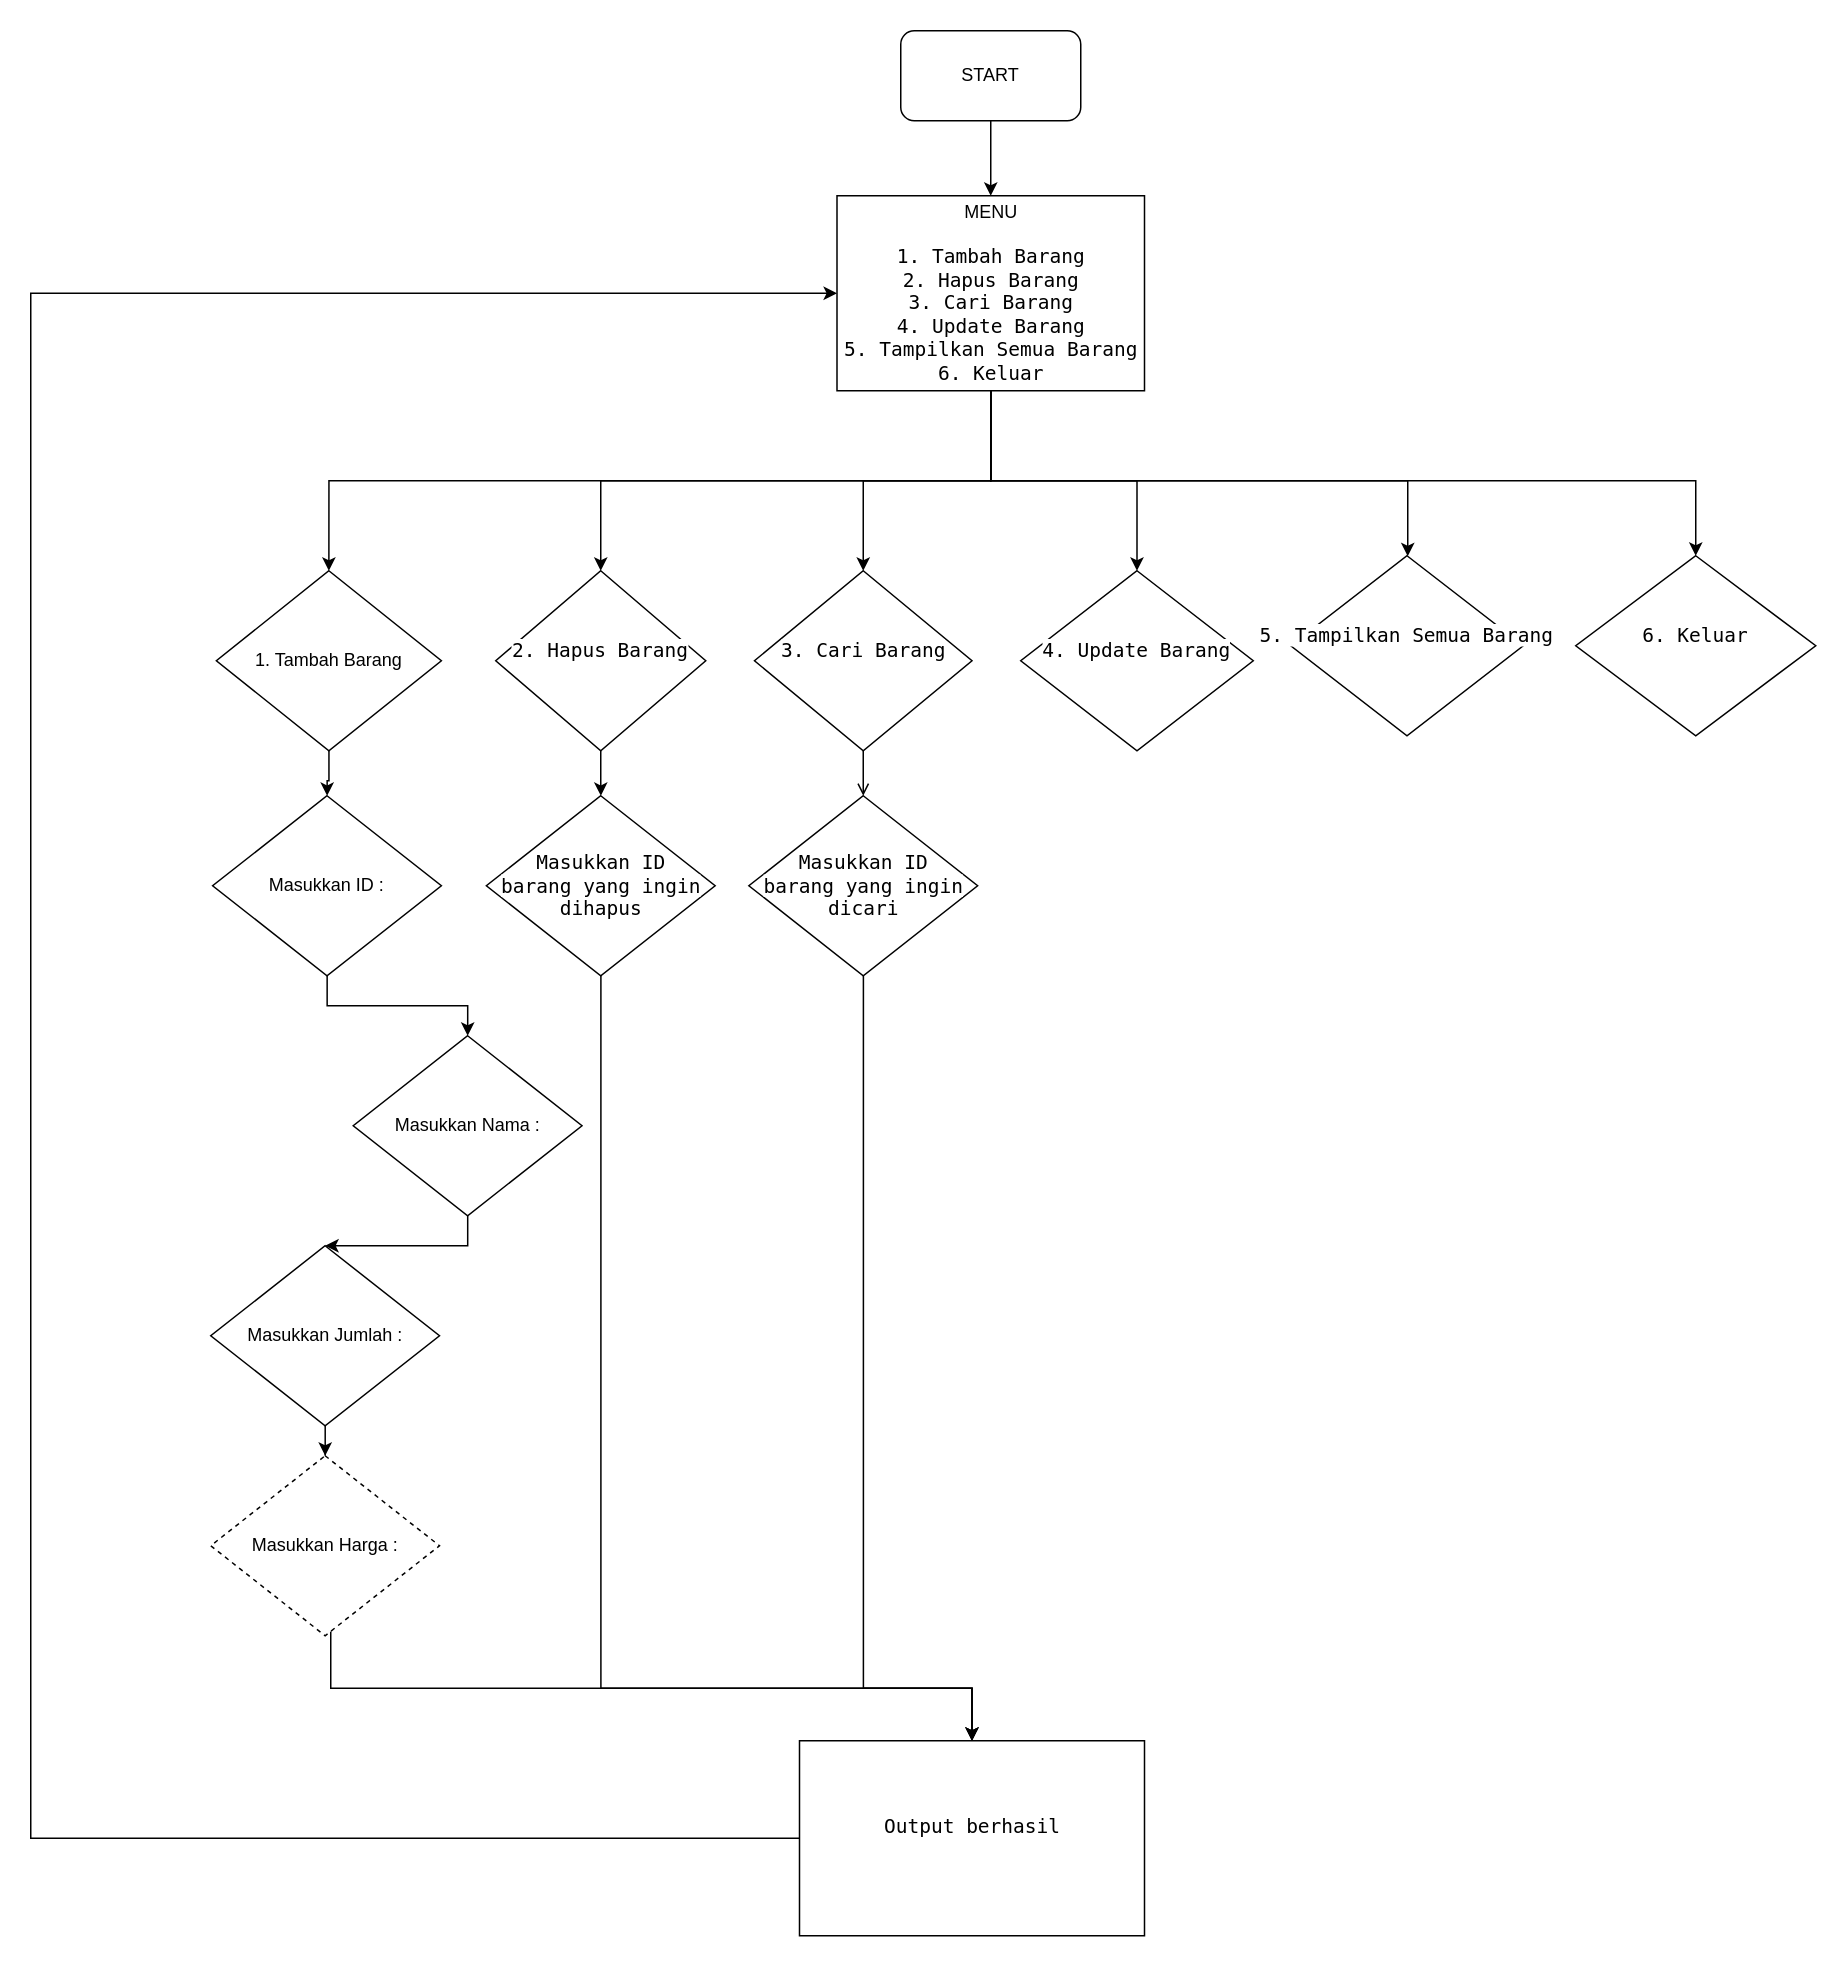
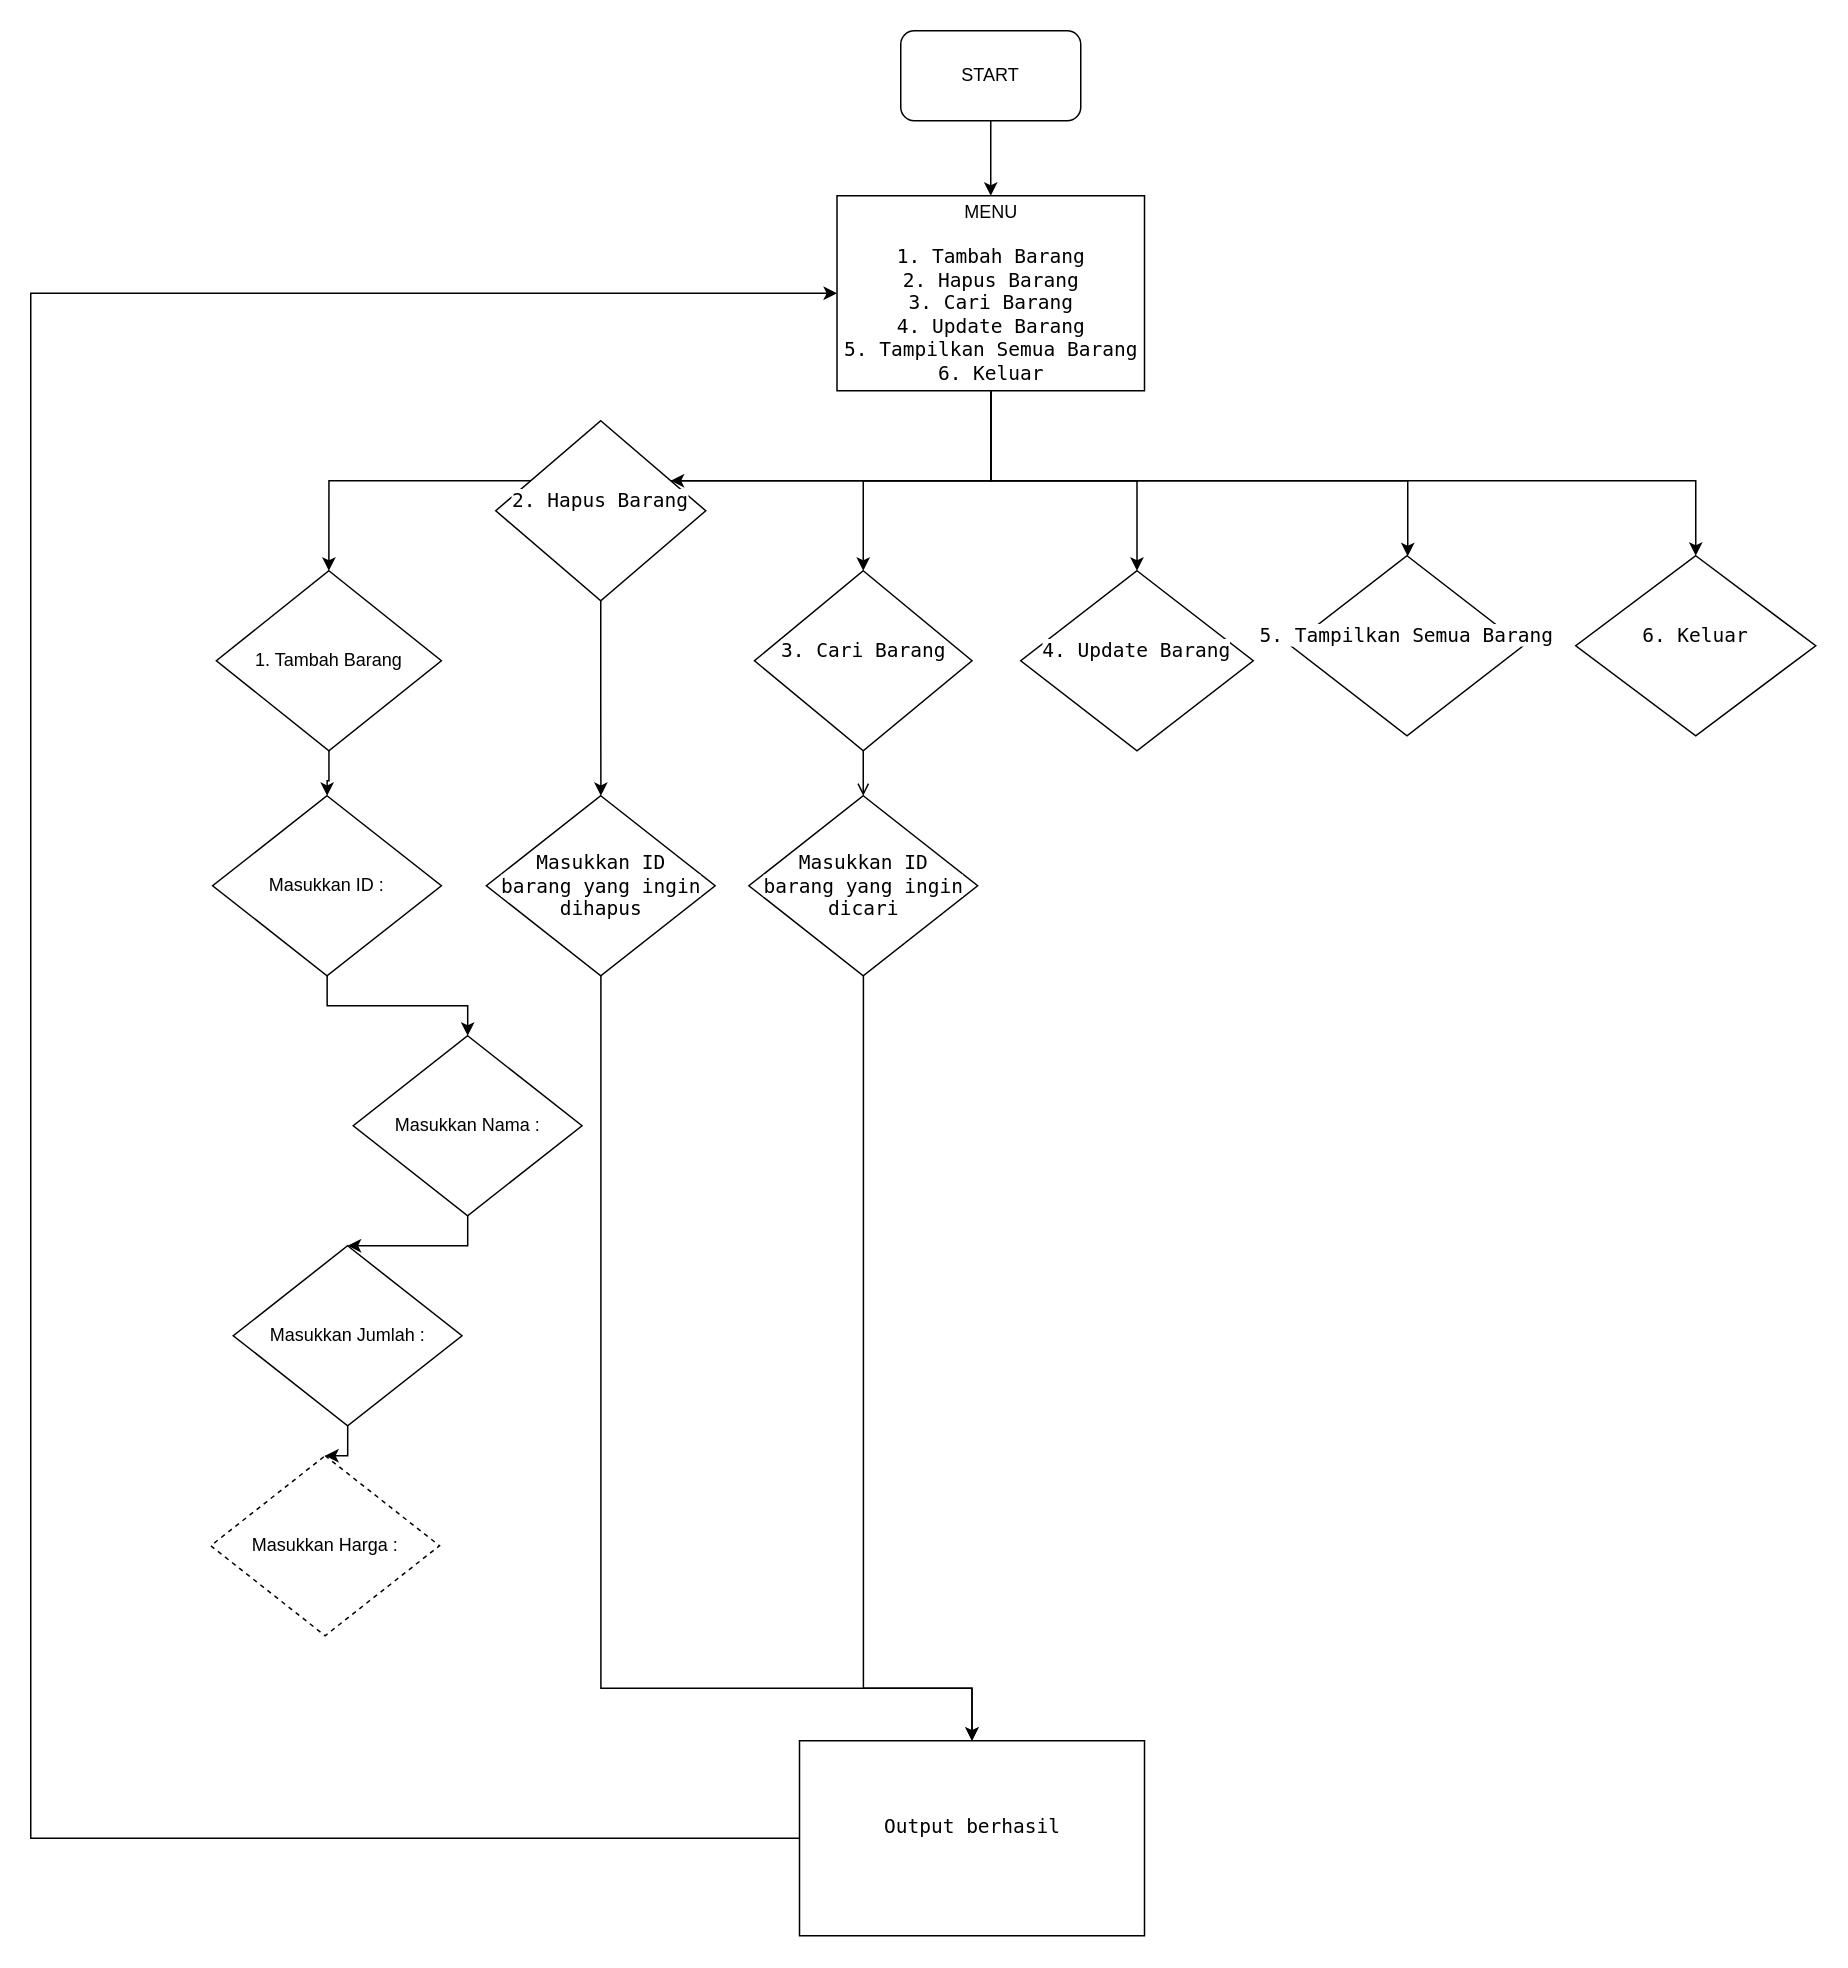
(601, 661) -> (601, 511)
(325, 1336) -> (348, 1336)
(436, 1688) -> none
